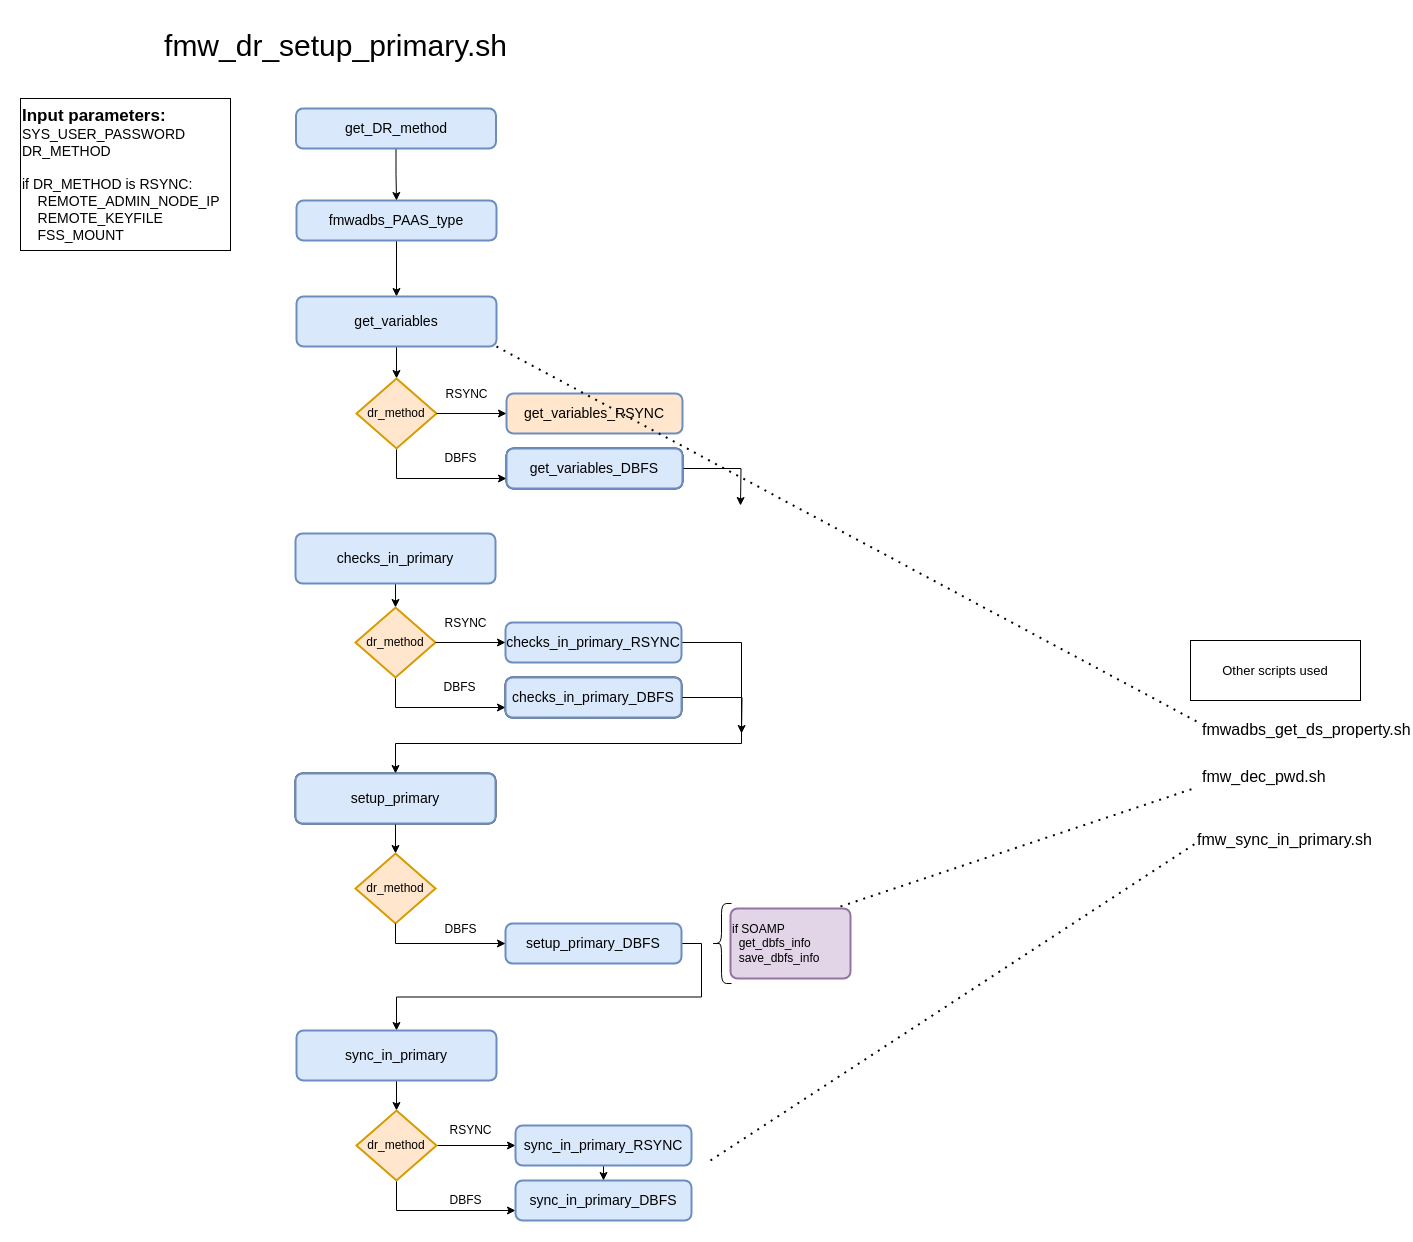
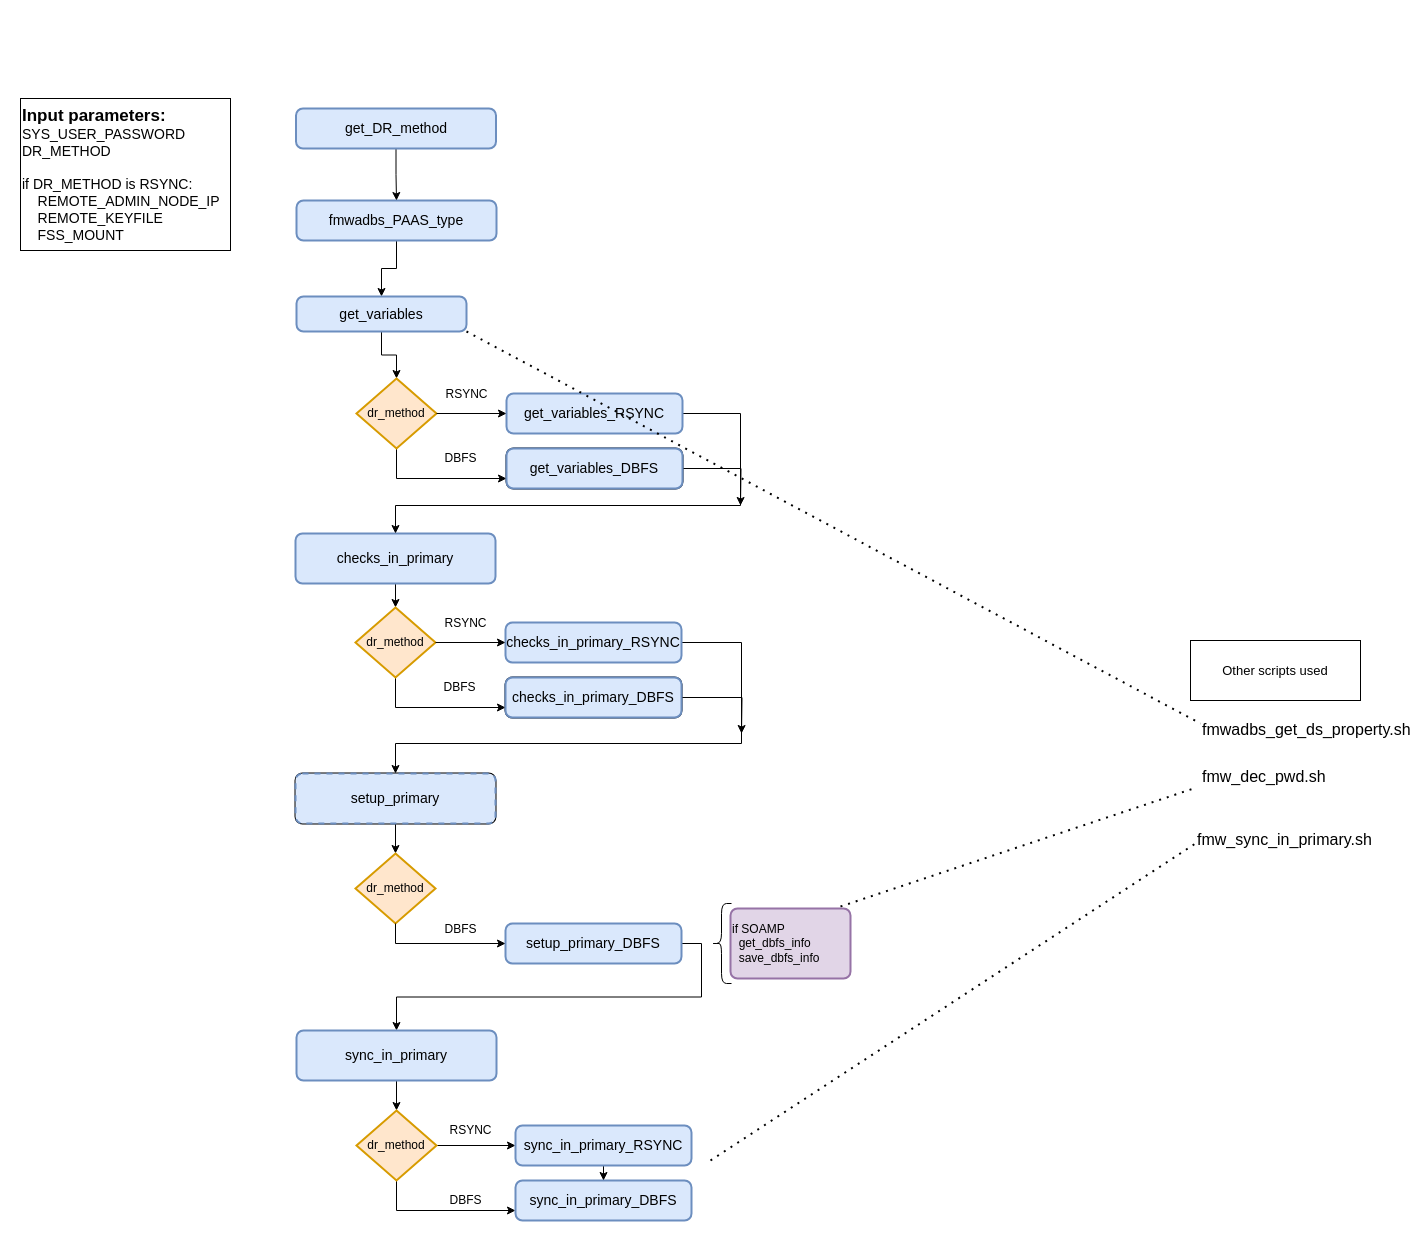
(336, 46) -> none
(397, 322) -> (382, 314)
(595, 414) -> (595, 414)
none -> (559, 506)
(396, 799) -> (396, 799)
